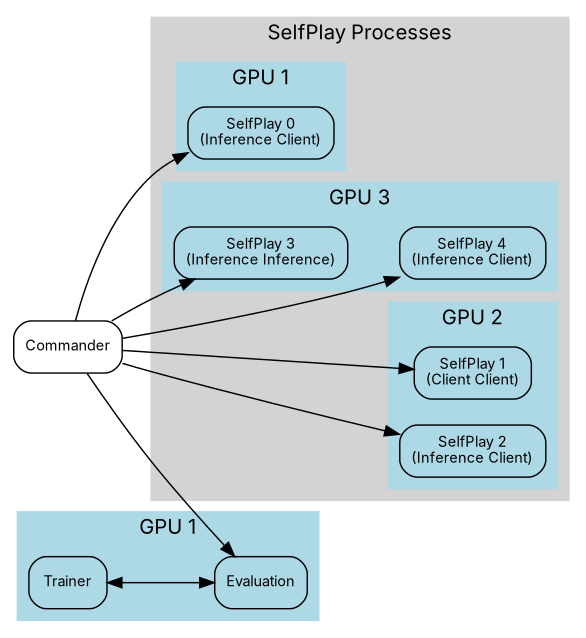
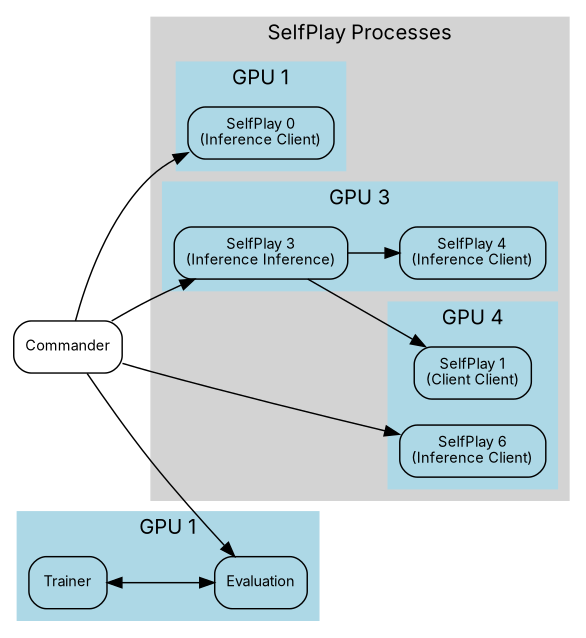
(255, 313) -> (366, 253)
(473, 319) -> (473, 319)
(261, 359) -> (360, 309)
(473, 451) -> (473, 451)
